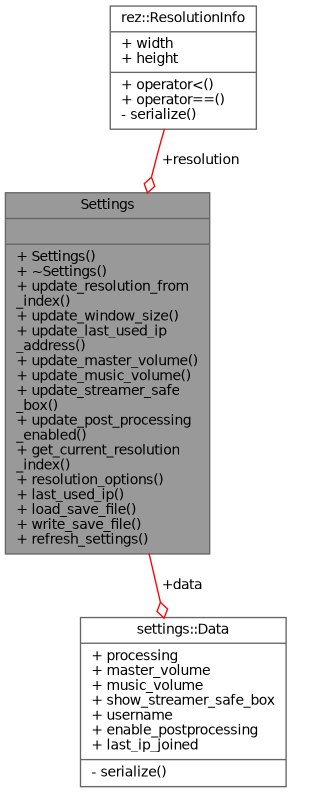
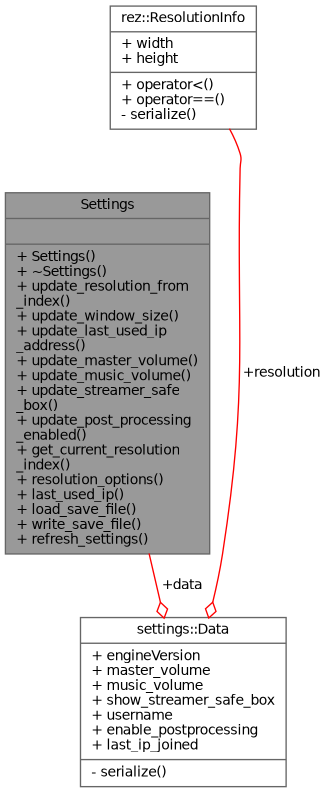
(158, 153) -> (240, 365)
(135, 656) -> (146, 656)
